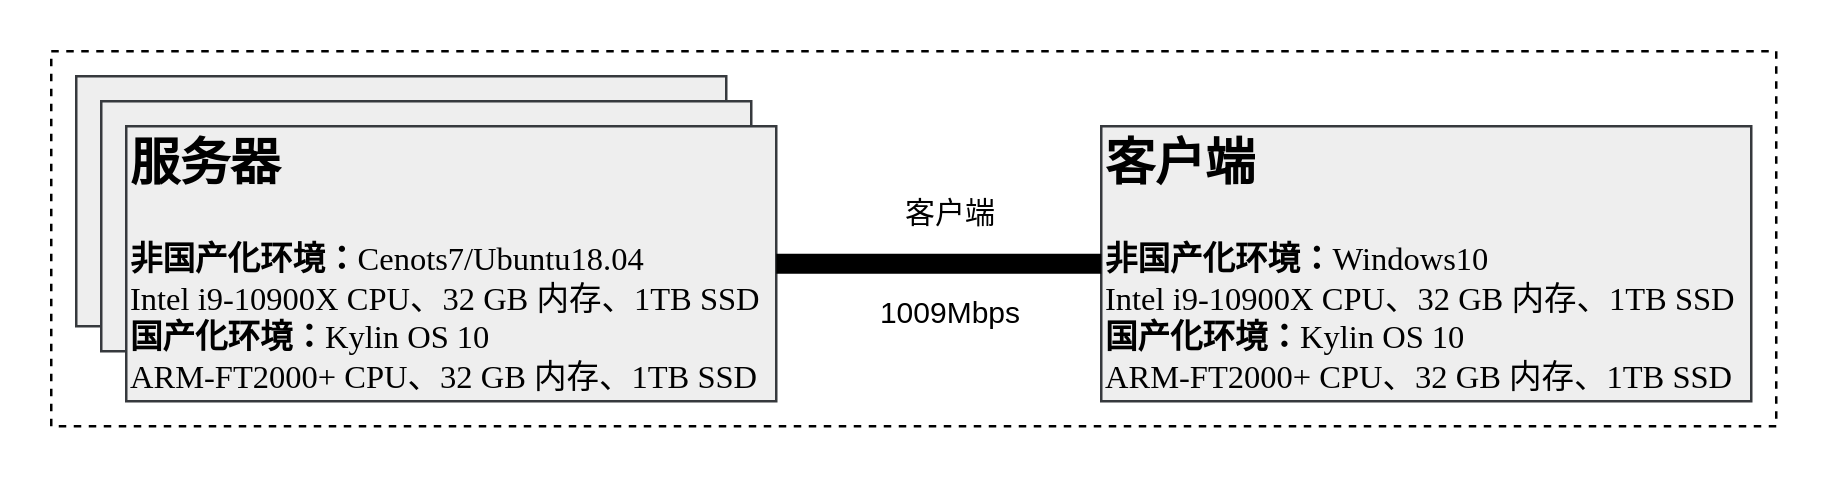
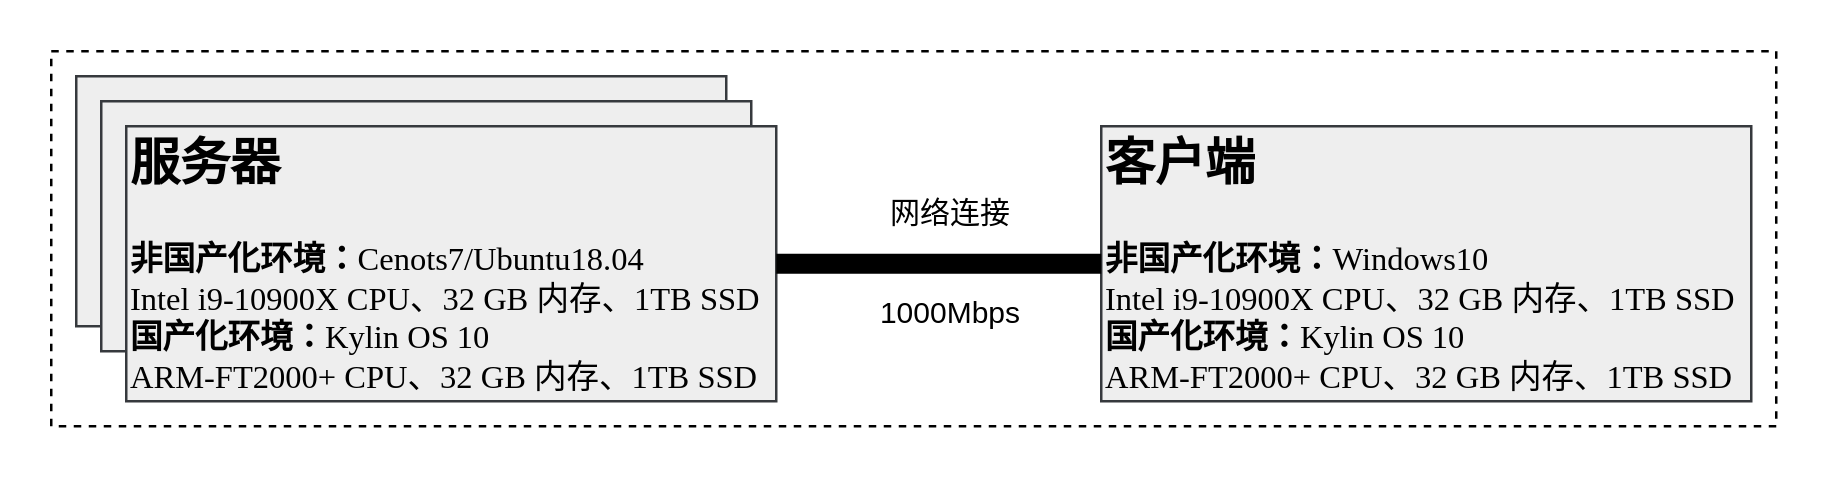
(951, 214) -> (951, 214)
(951, 314) -> (951, 314)
